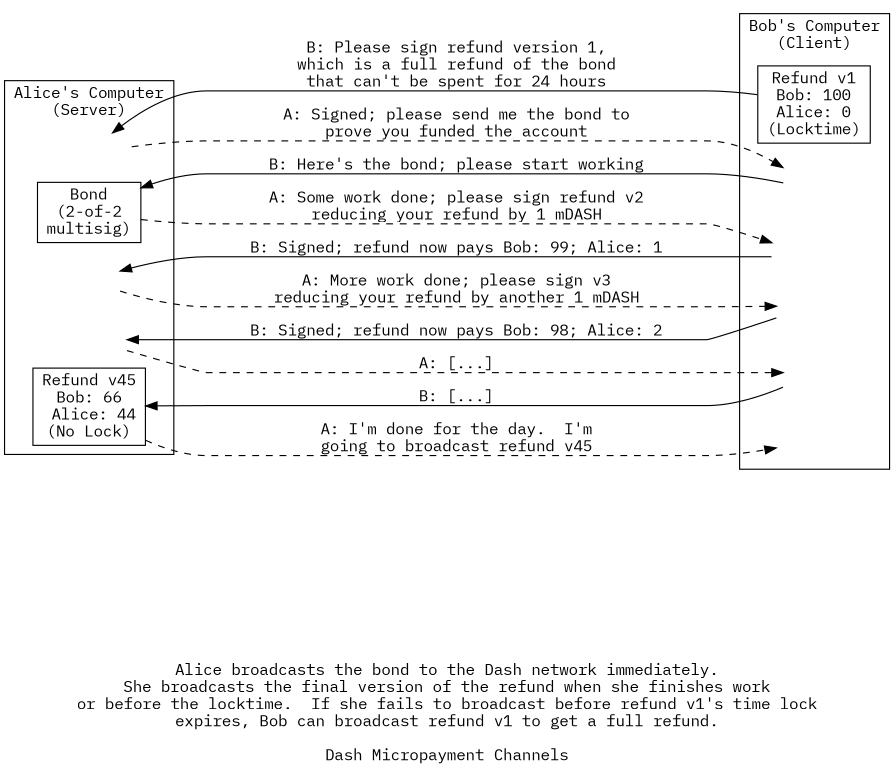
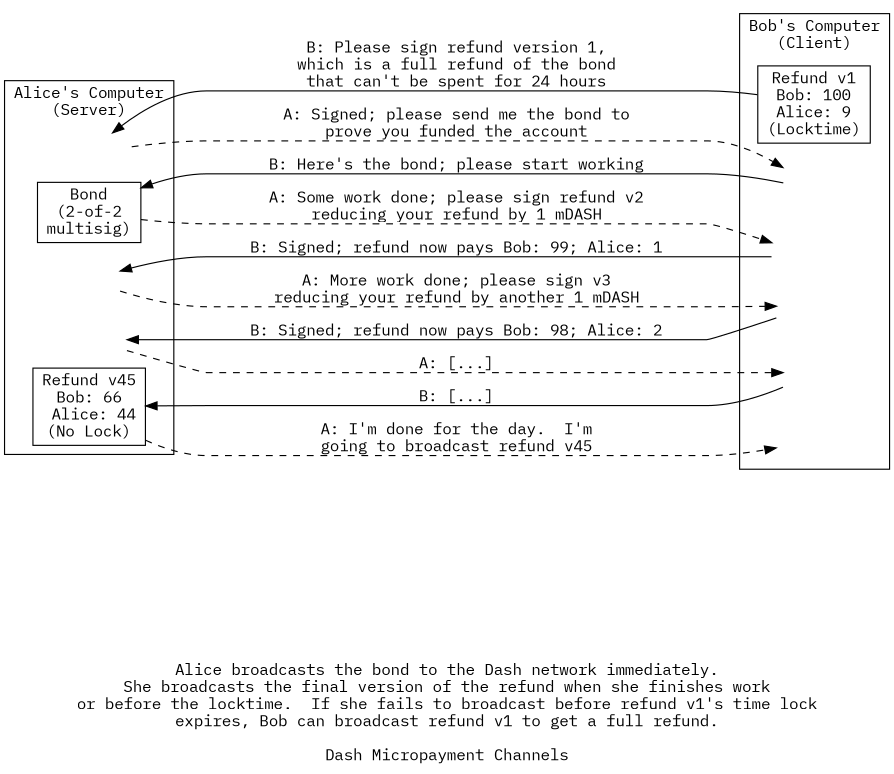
(814, 105) -> (814, 105)
